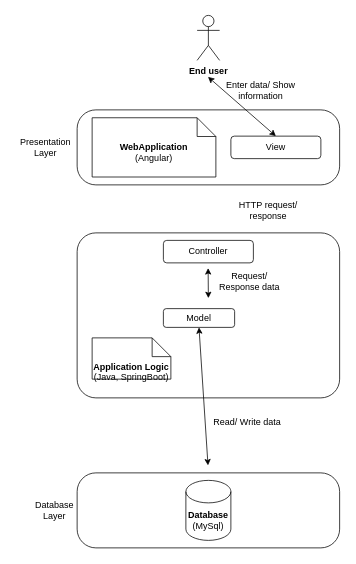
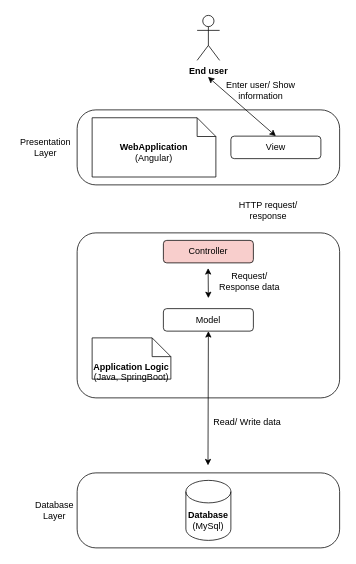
(261, 90) -> (261, 90)
(208, 252) -> (208, 252)
(199, 318) -> (208, 320)
